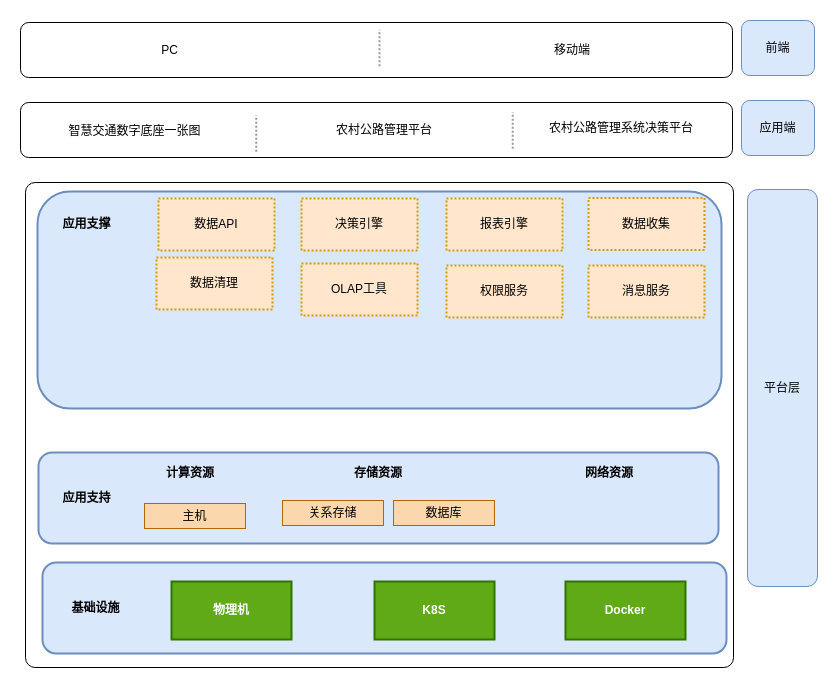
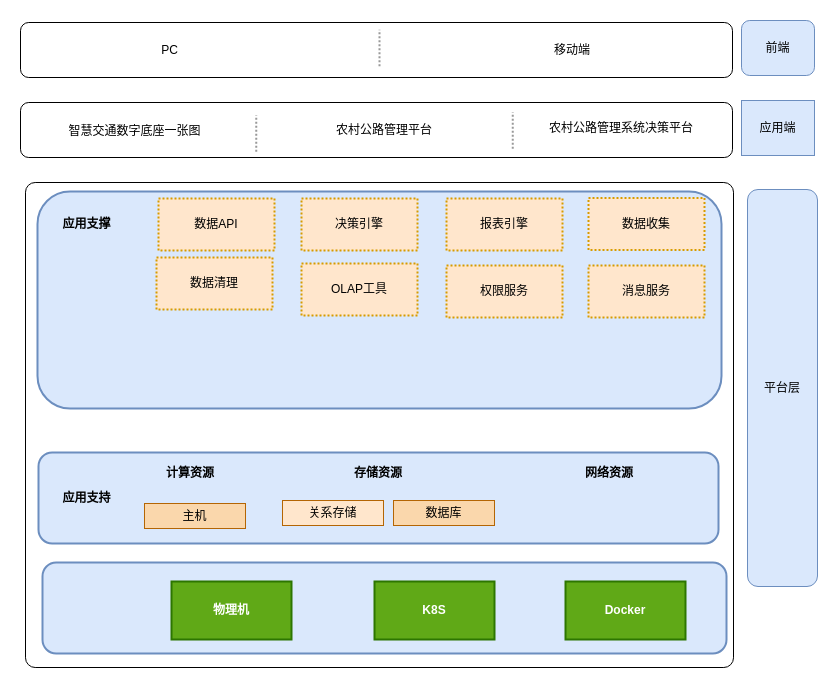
(778, 128) -> (778, 128)
(333, 513) -> (333, 513)
(96, 608) -> none
